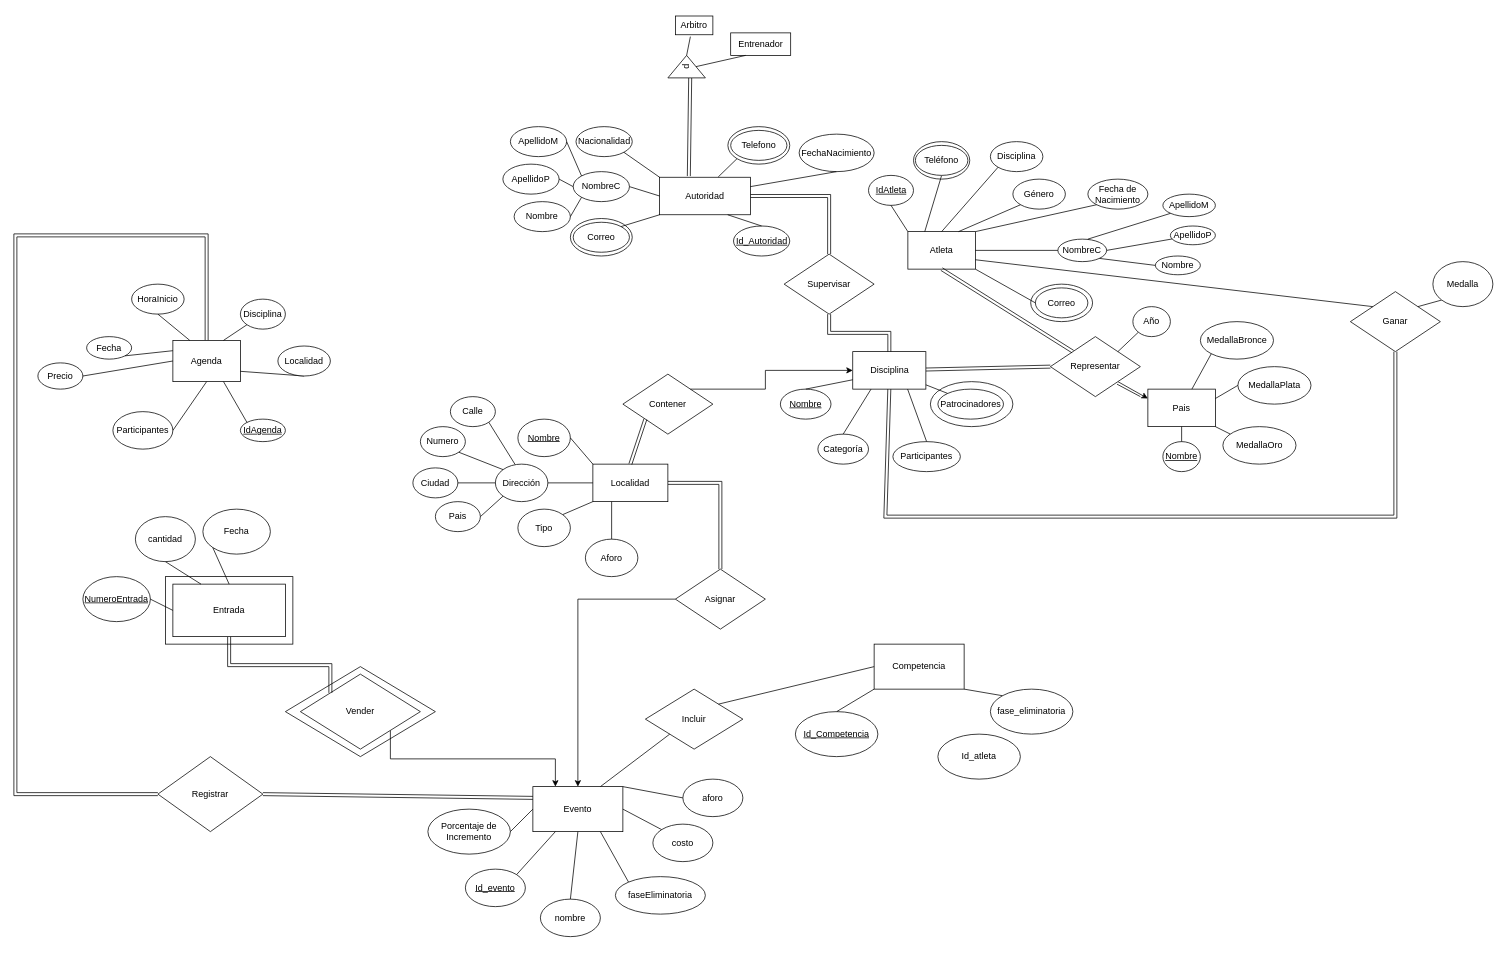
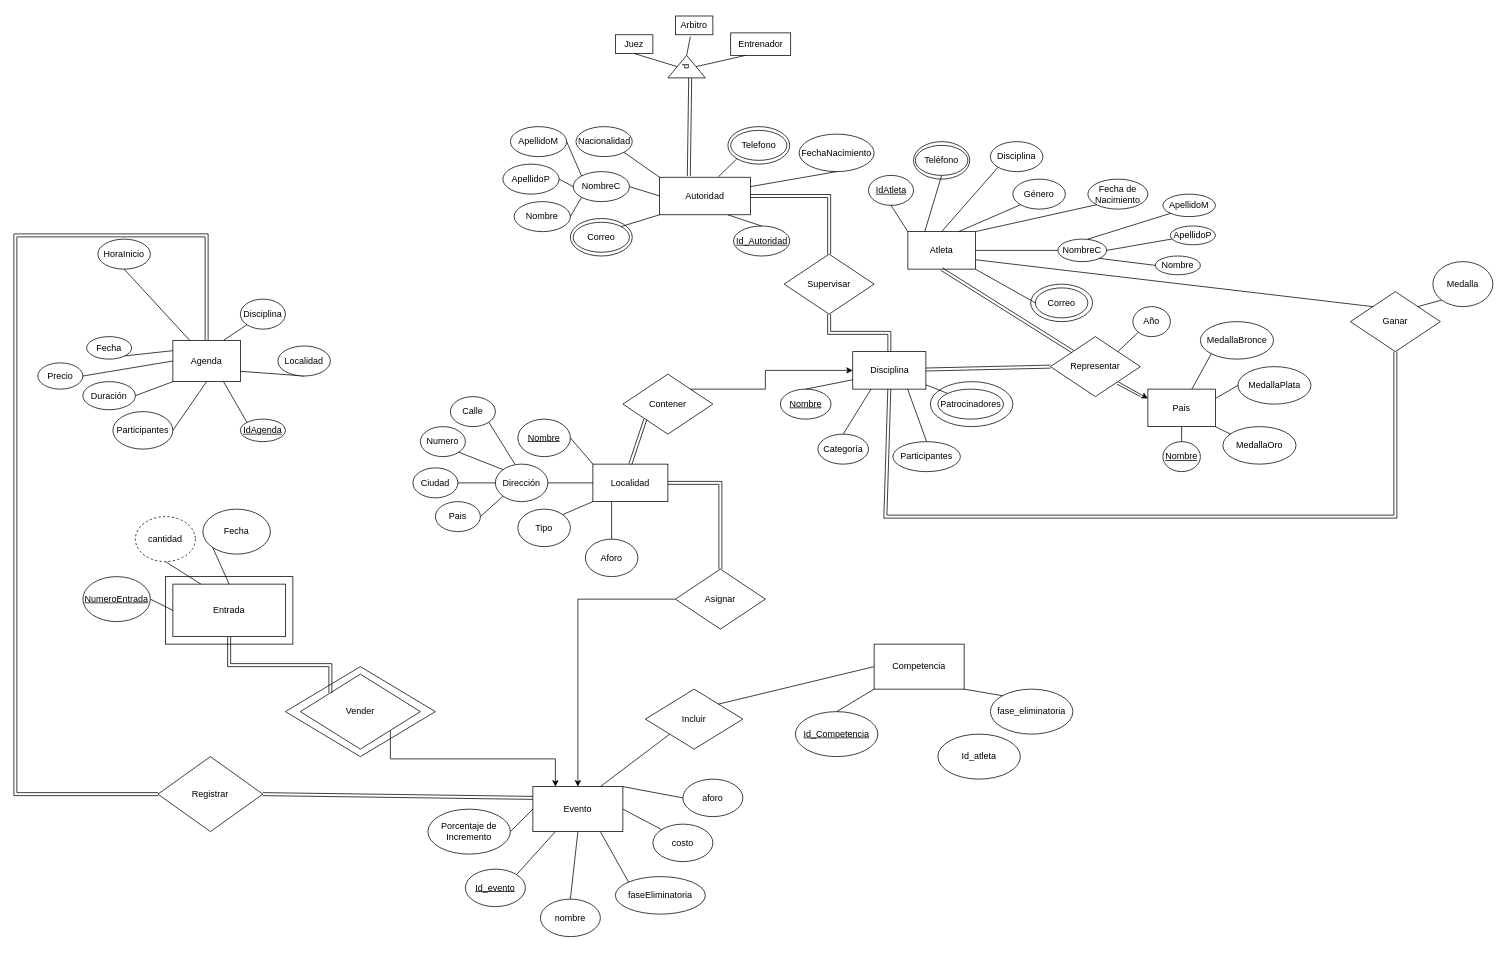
none -> (634, 44)
none -> (655, 60)
(158, 299) -> (124, 254)
none -> (154, 388)
none -> (109, 395)
(165, 539) -> (165, 539)
